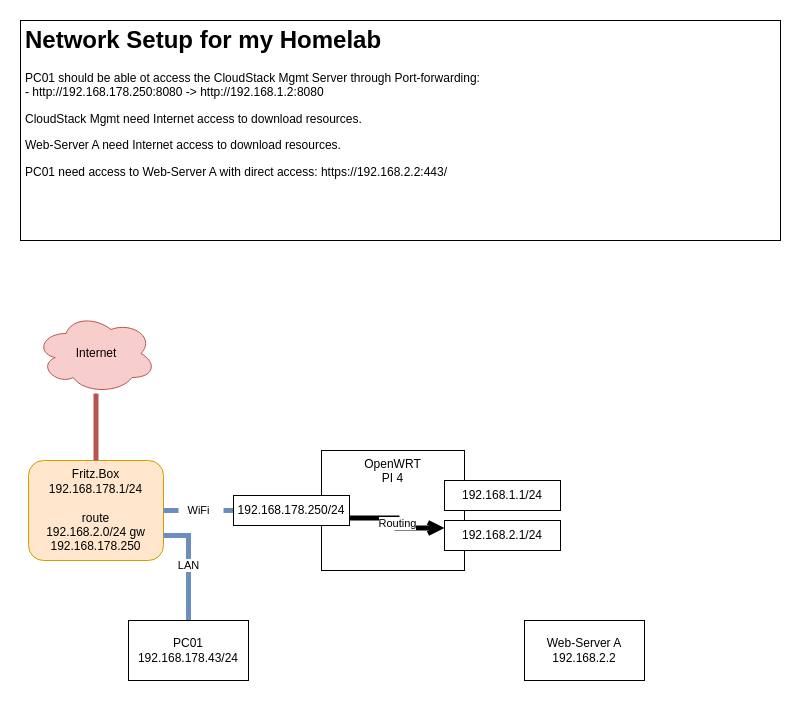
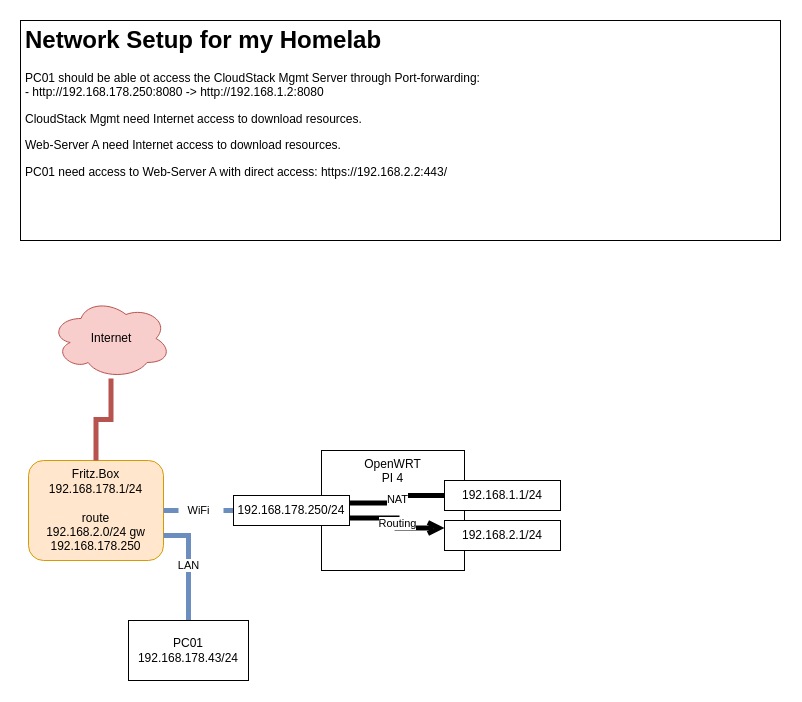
(96, 354) -> (111, 339)
none -> (397, 500)
(585, 651) -> none
